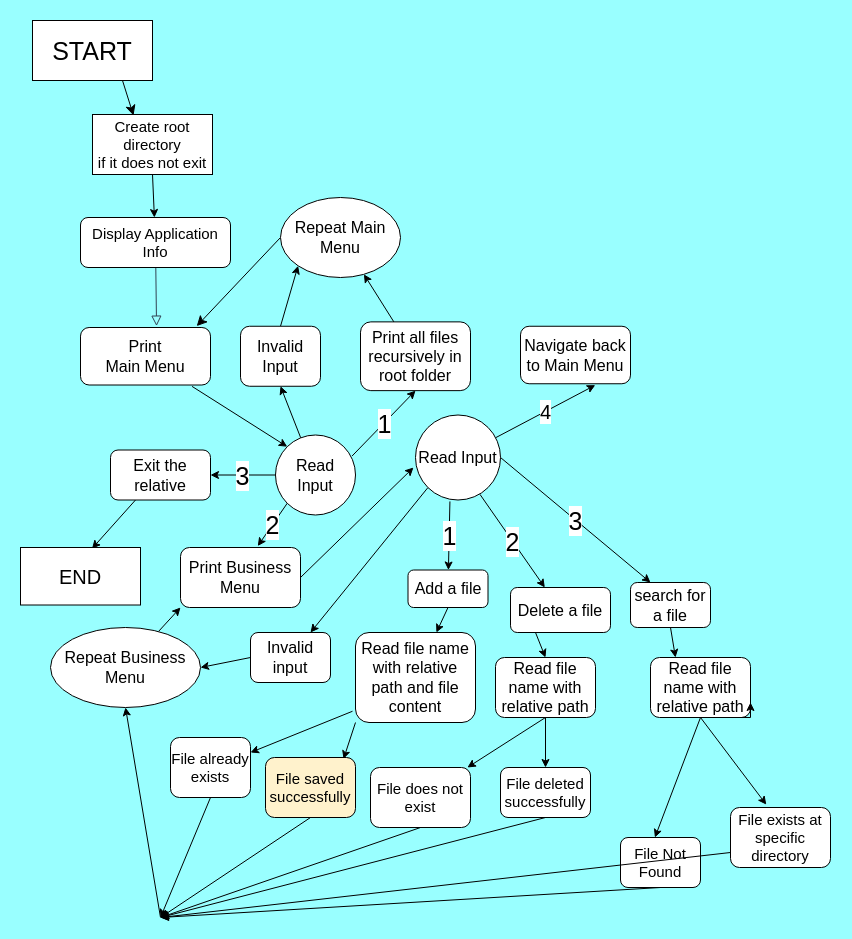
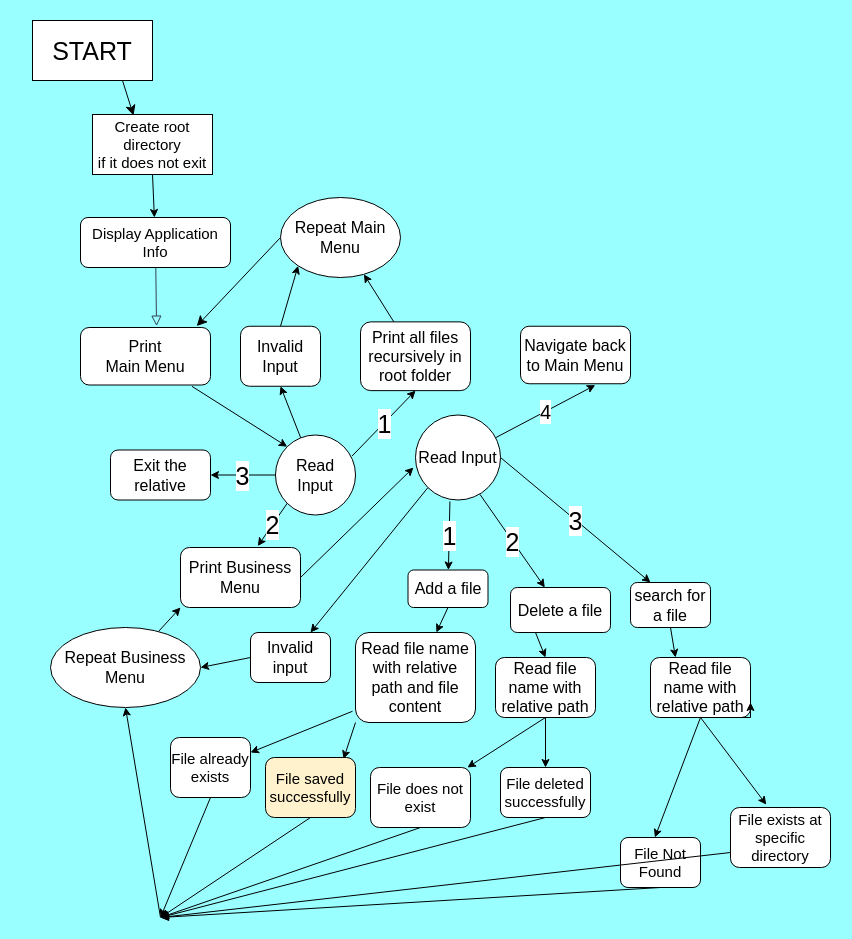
(116, 522) -> none
(81, 576) -> none
